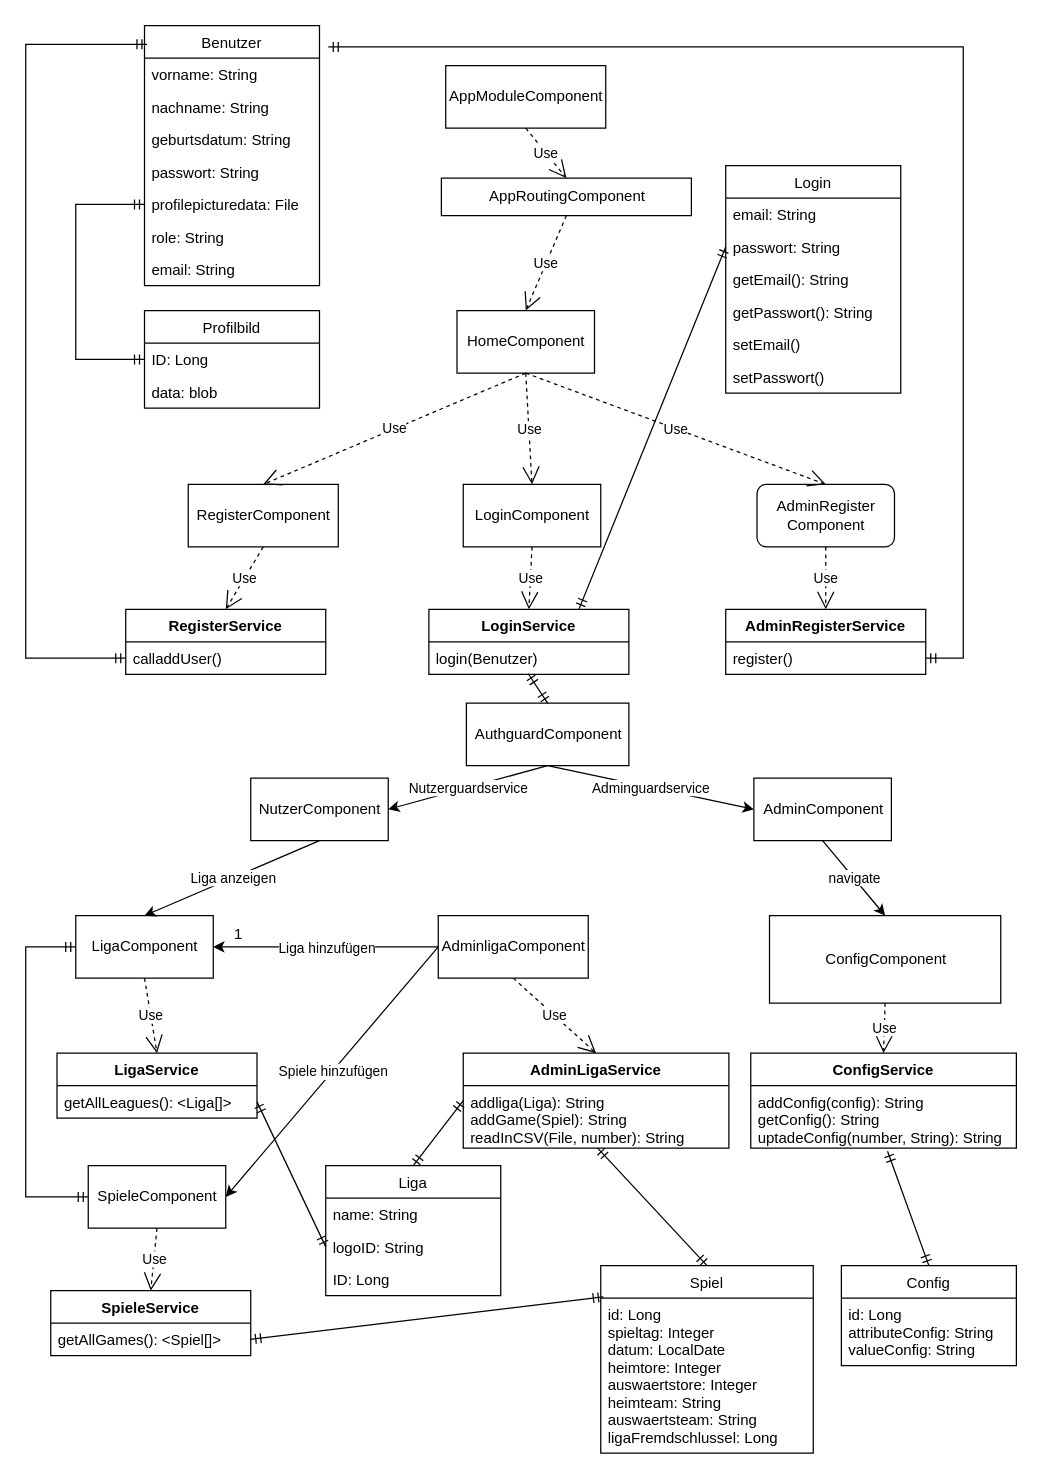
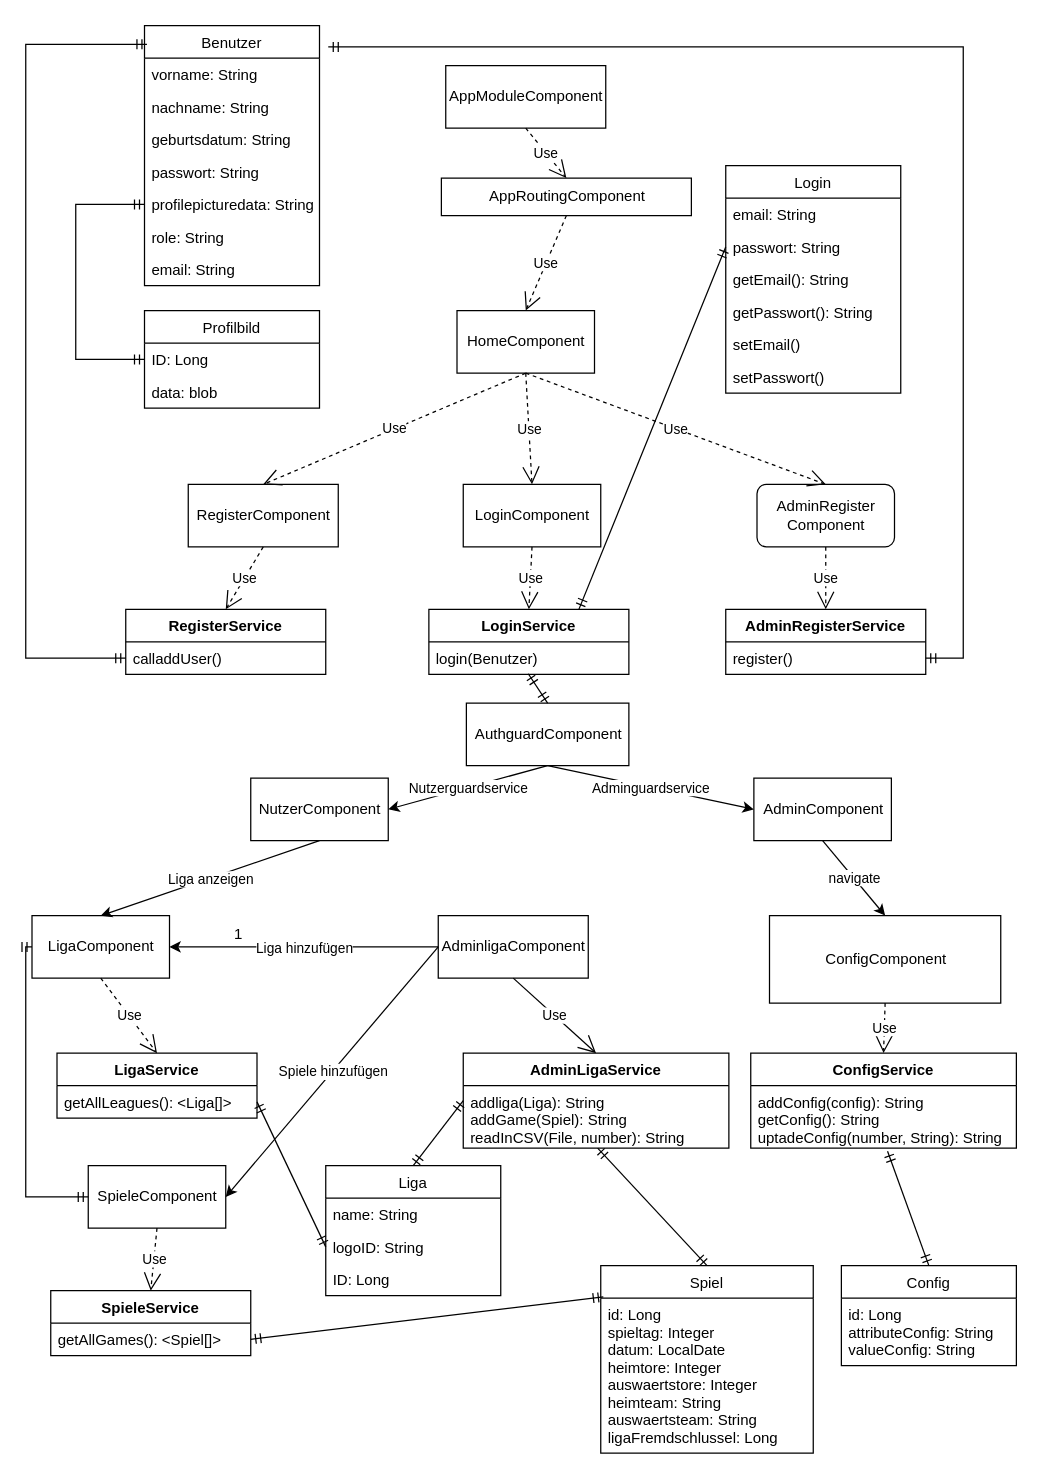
(238, 205) -> (249, 205)
(144, 947) -> (101, 947)
(530, 993) -> (530, 993)
